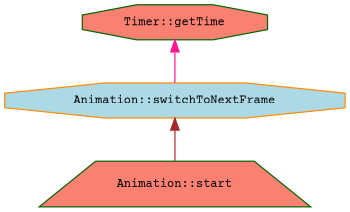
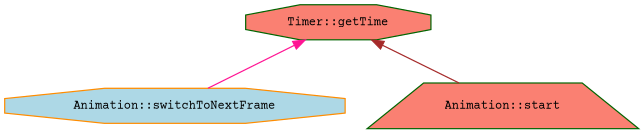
(175, 146) -> (421, 64)
